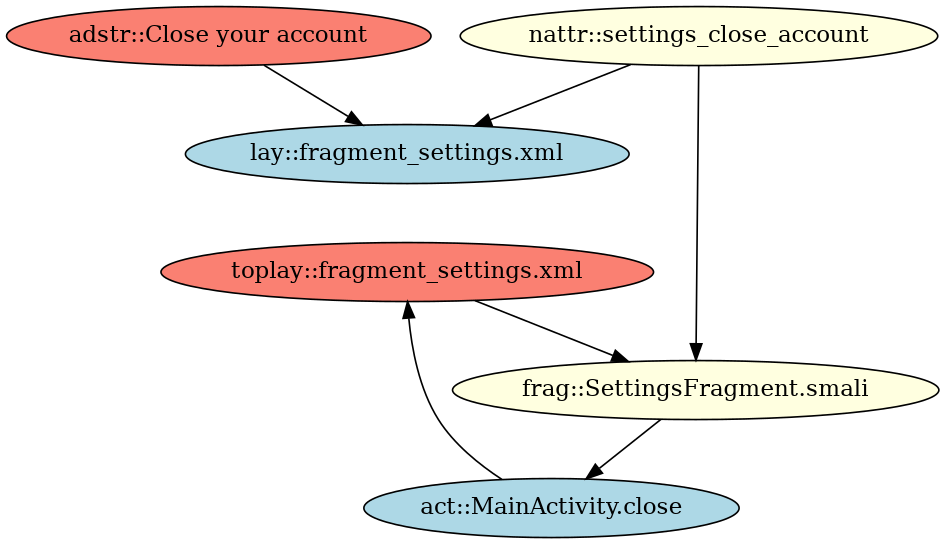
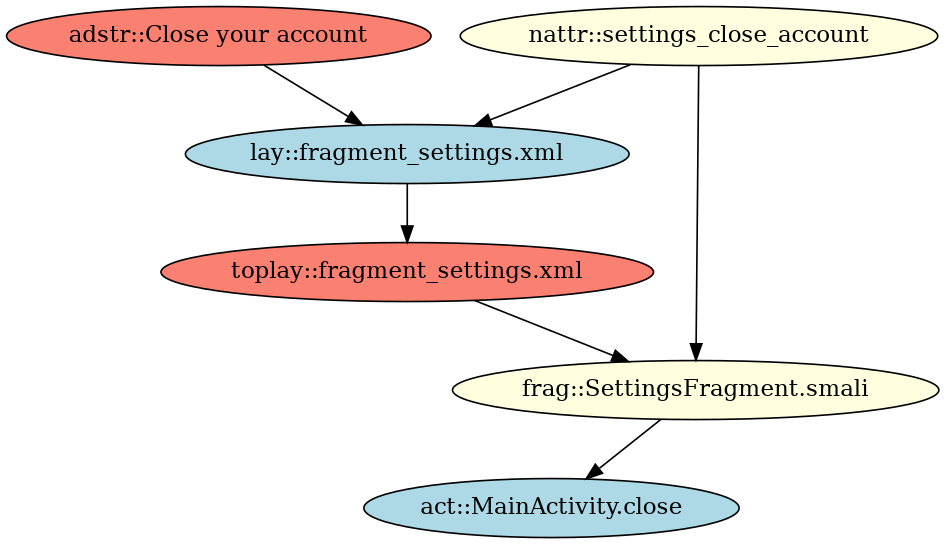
(434, 412) -> (407, 205)
